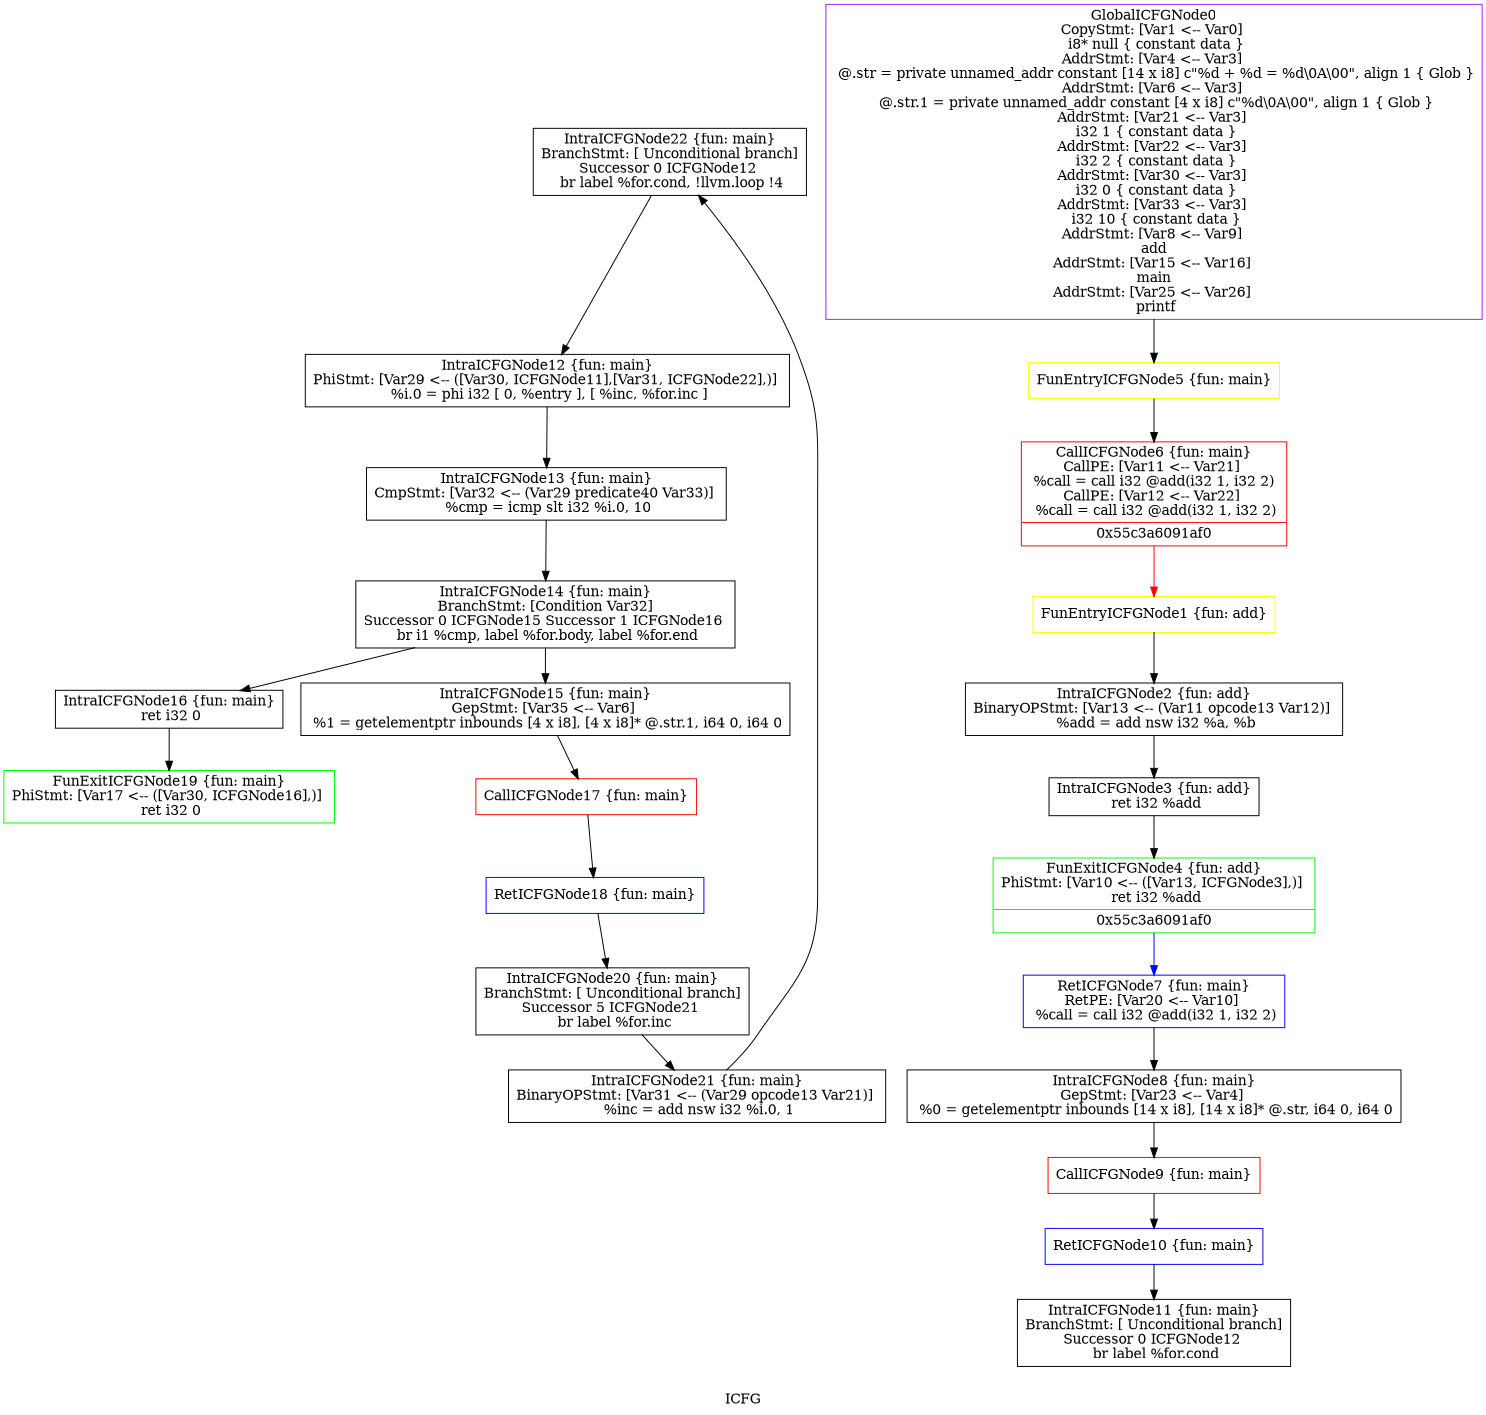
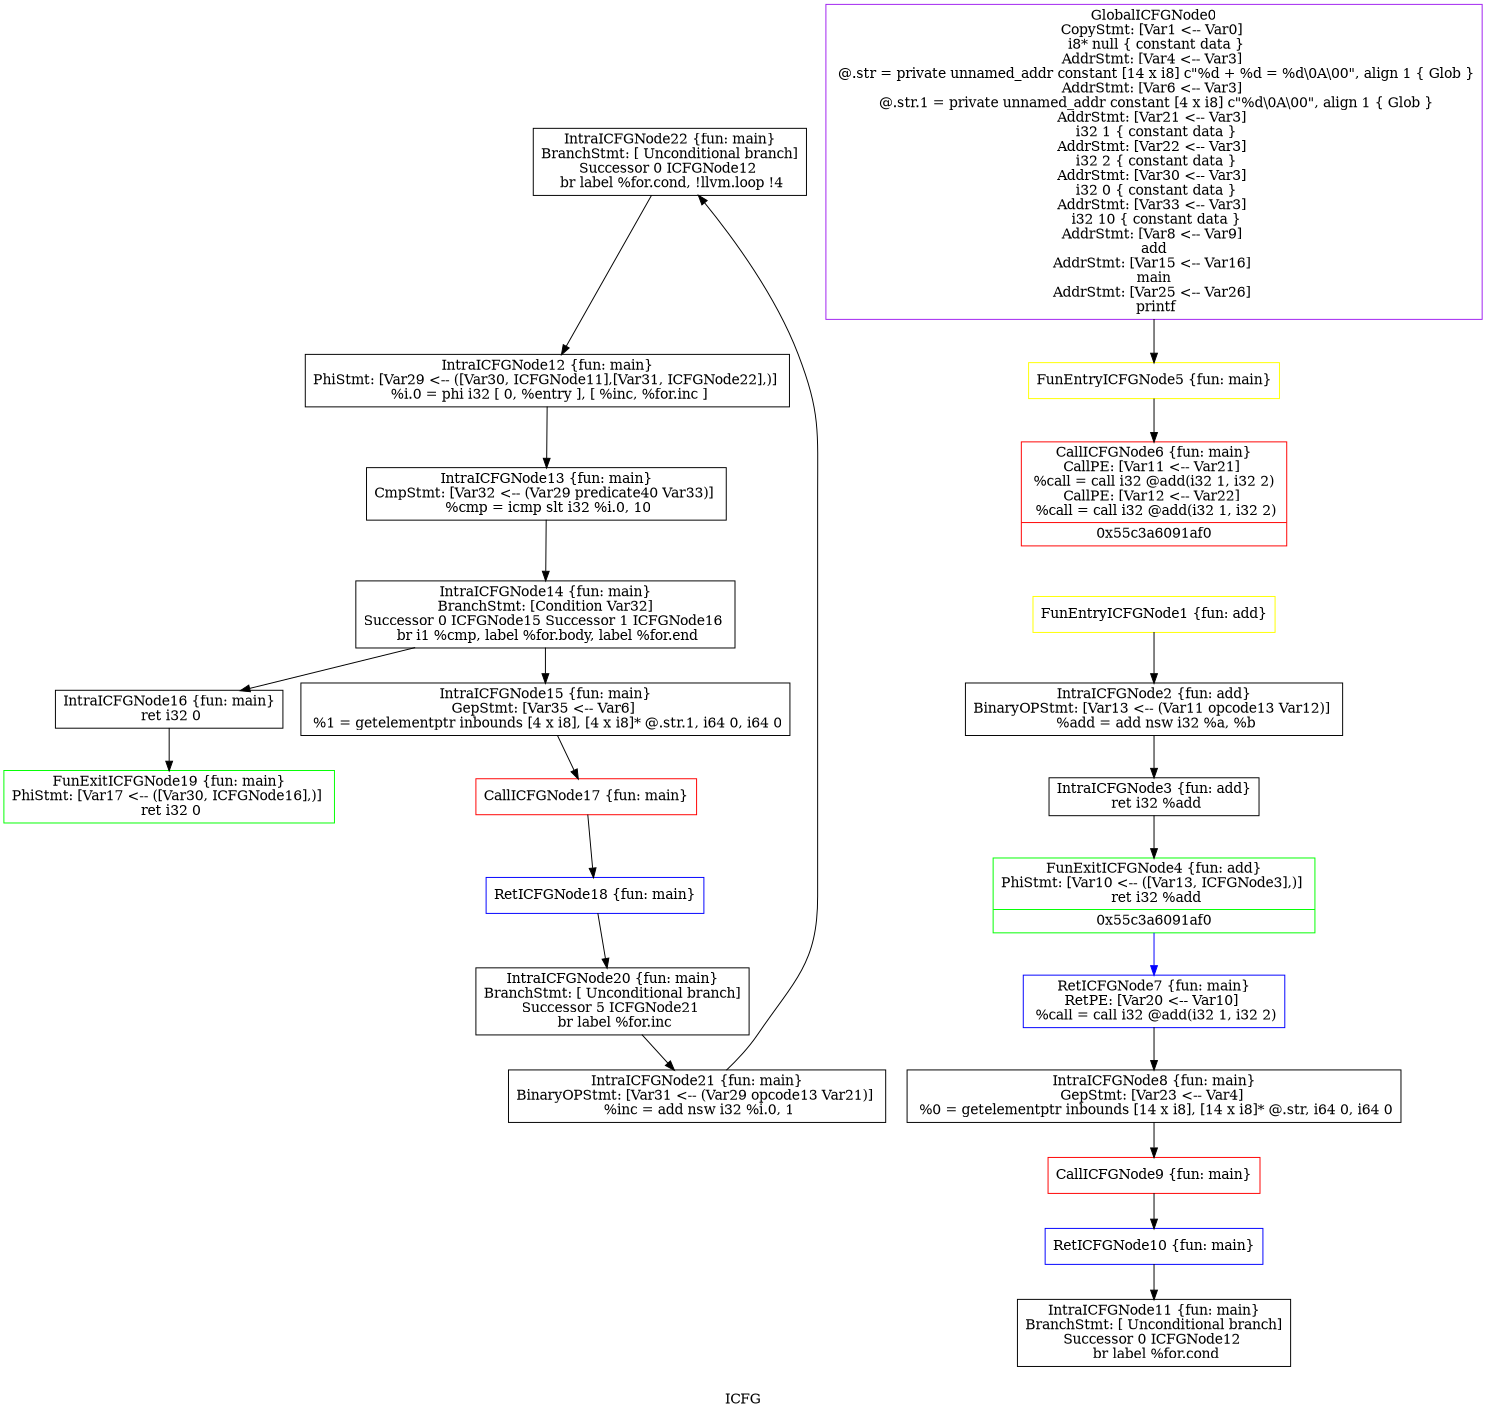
(1154, 566) -> none
